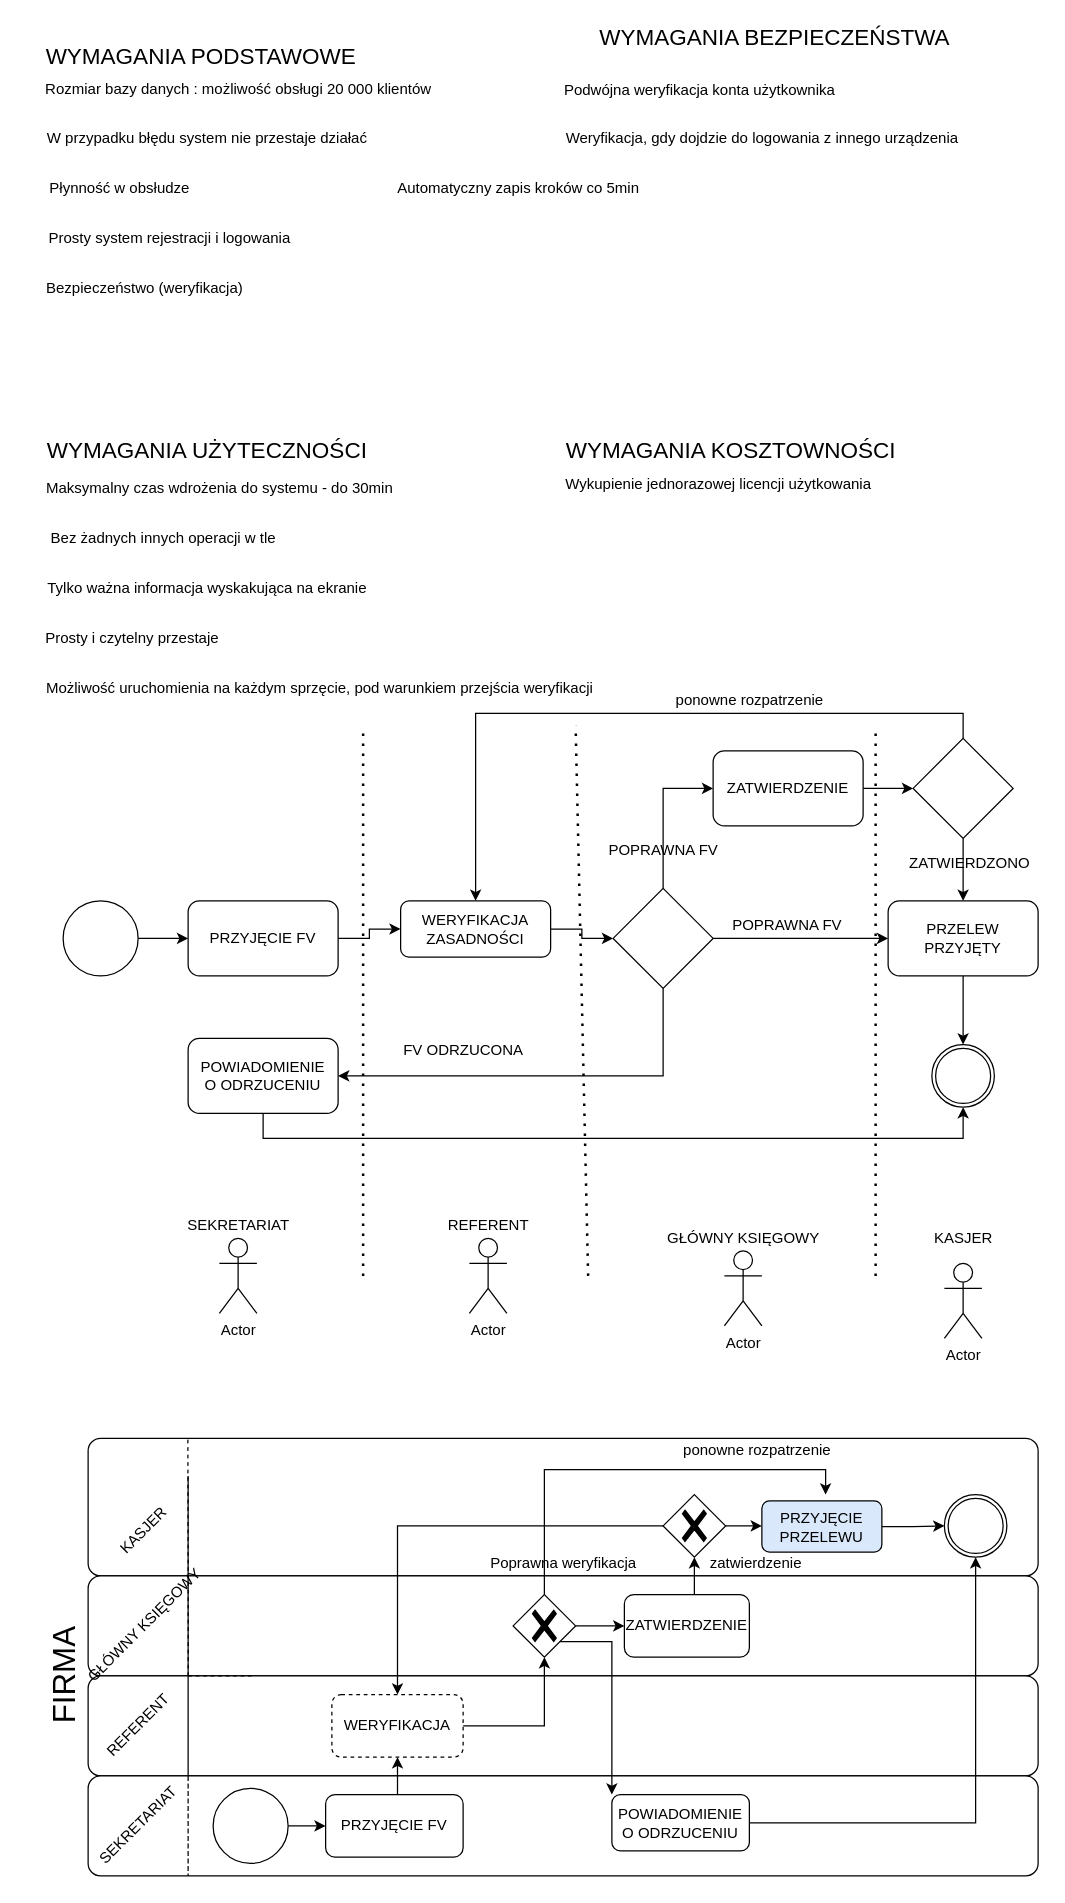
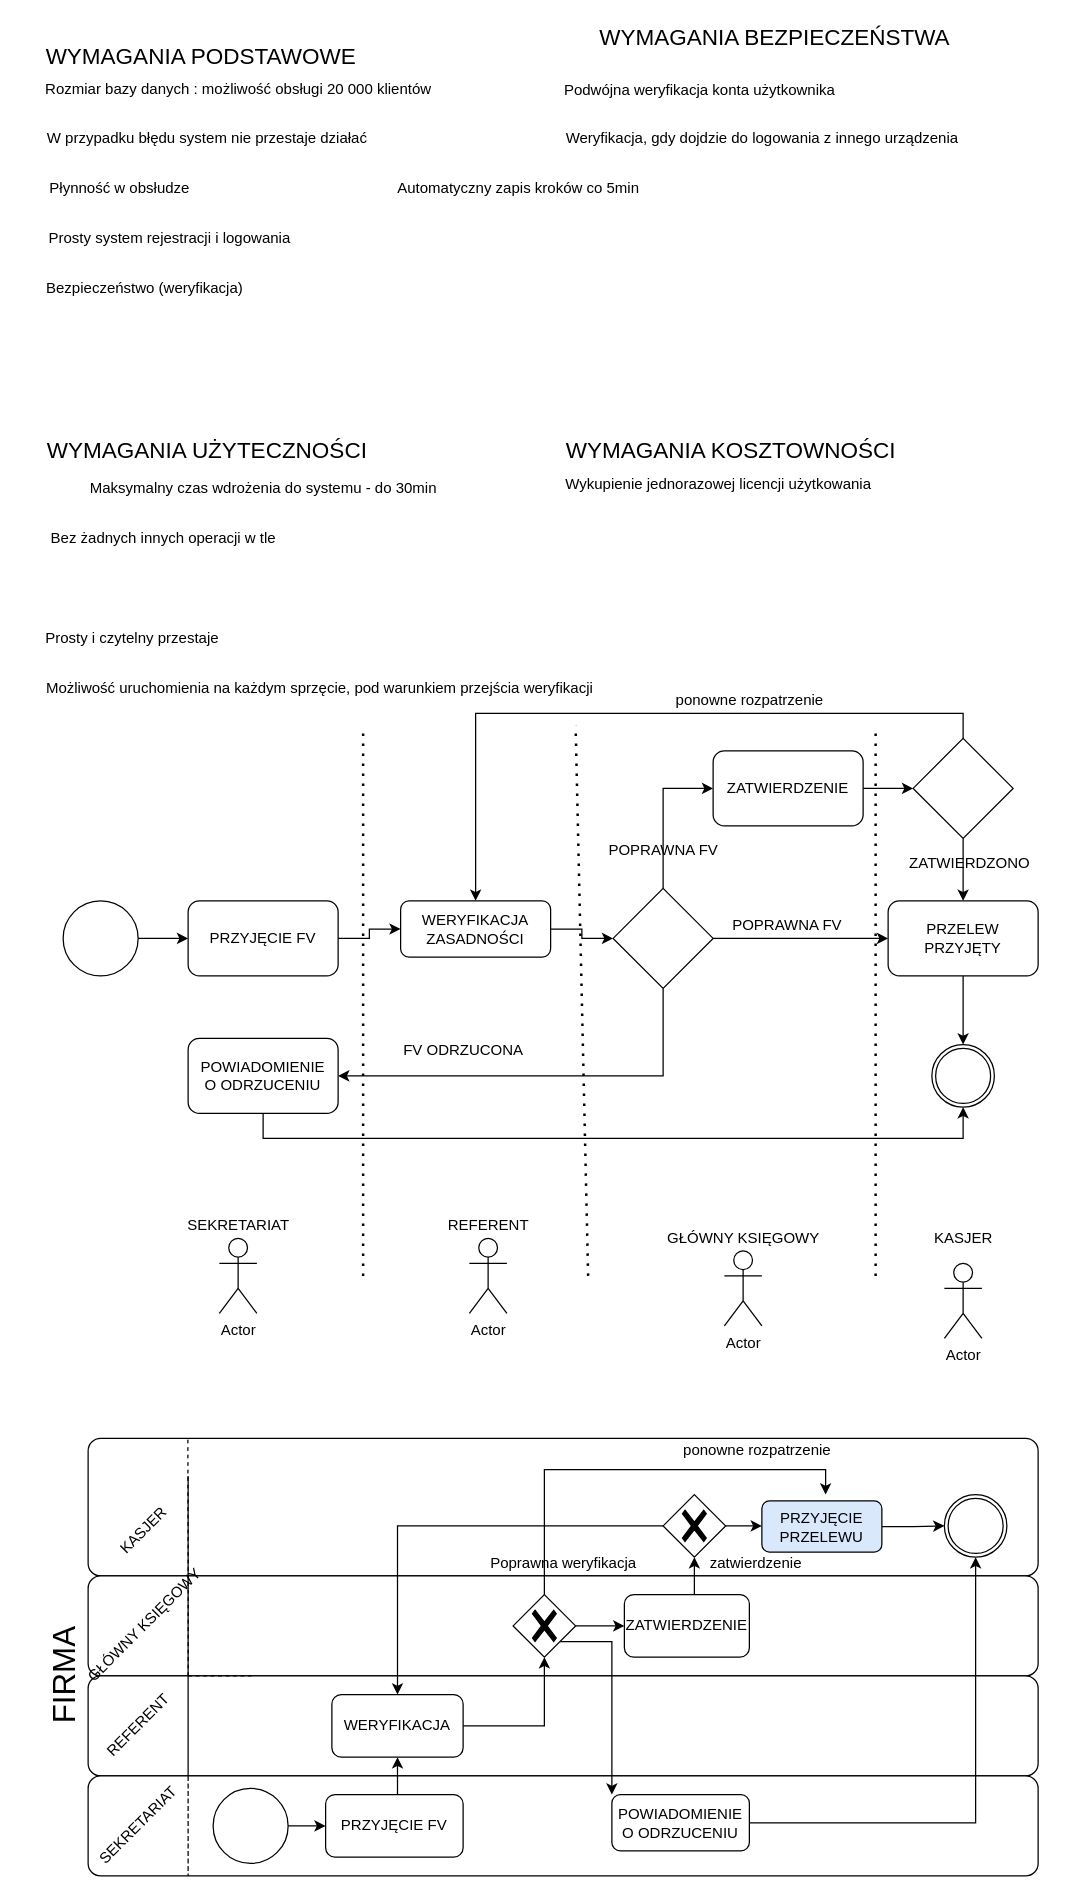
(219, 488) -> (263, 488)
(207, 588) -> none
(398, 1726) -> (398, 1726)
